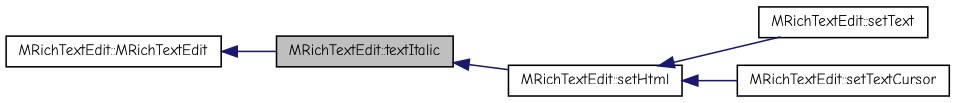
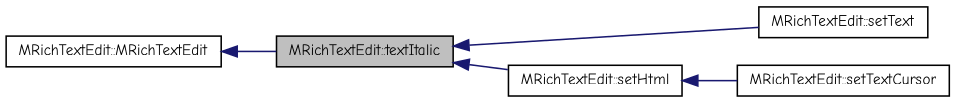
(727, 50) -> (614, 36)
